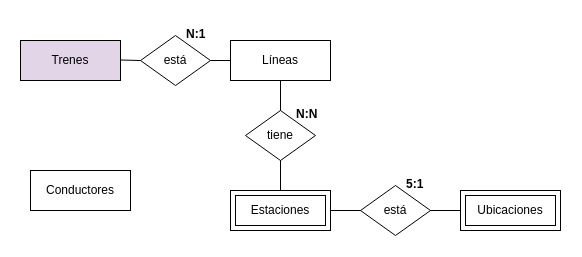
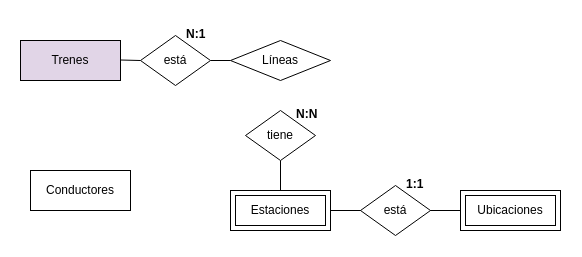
(281, 61) -> (281, 61)
(281, 96) -> (281, 162)
(415, 184) -> (415, 184)
